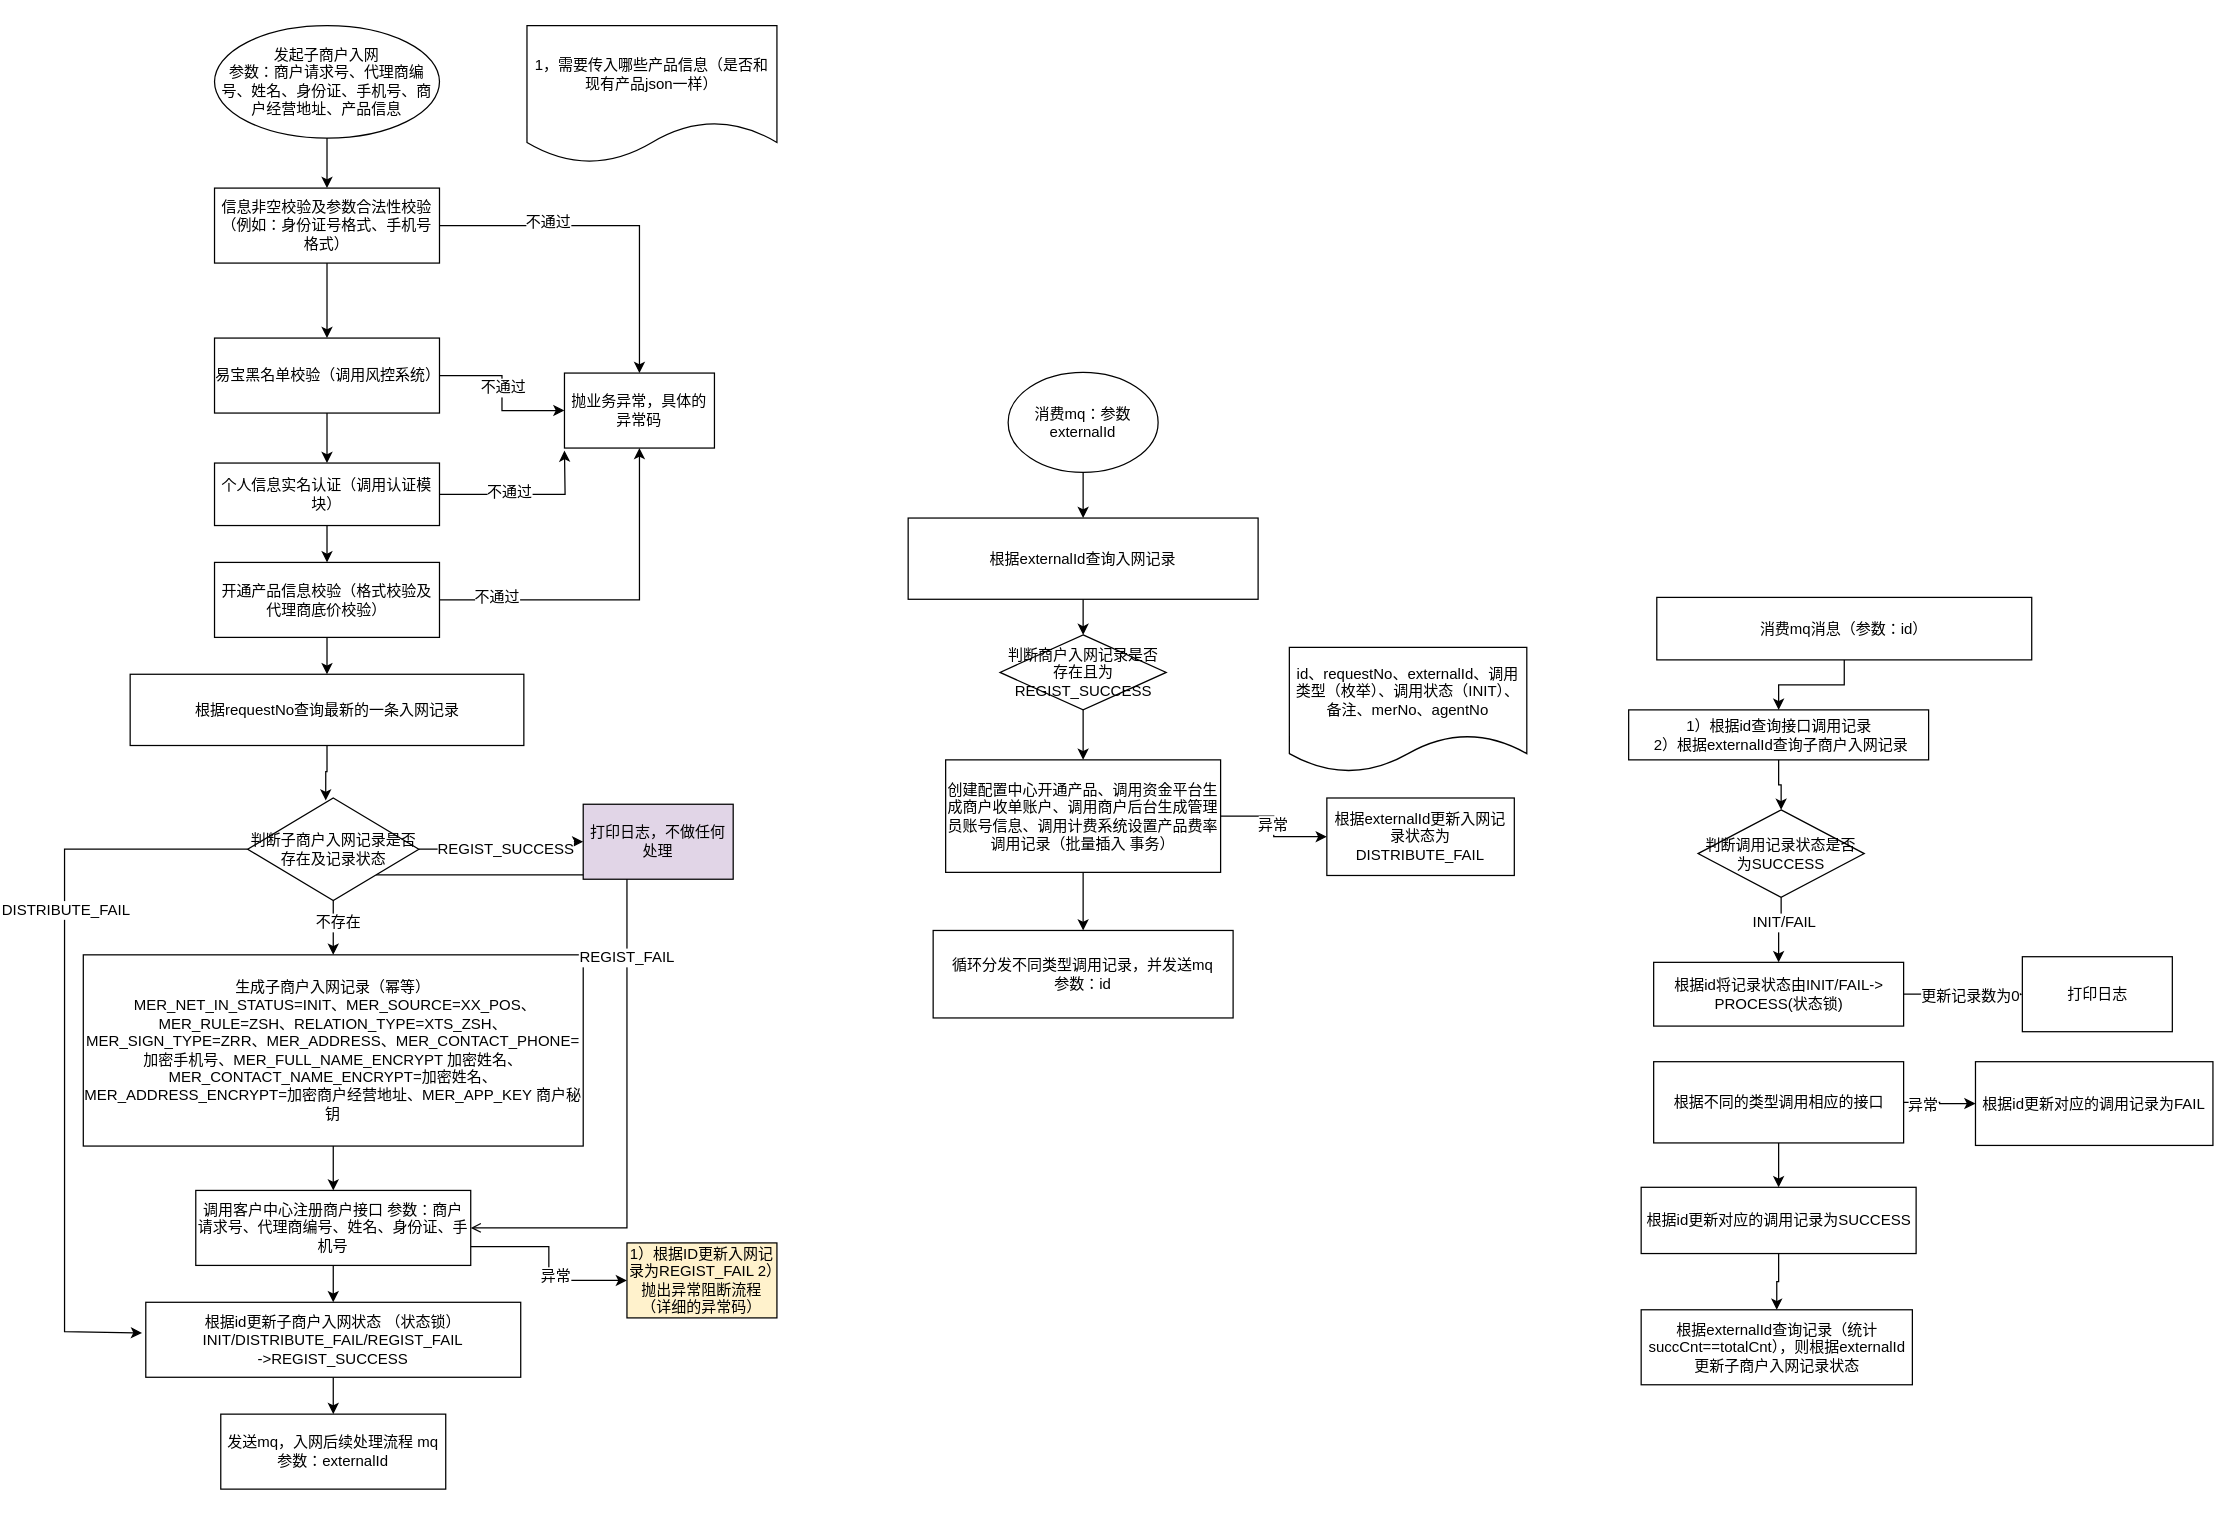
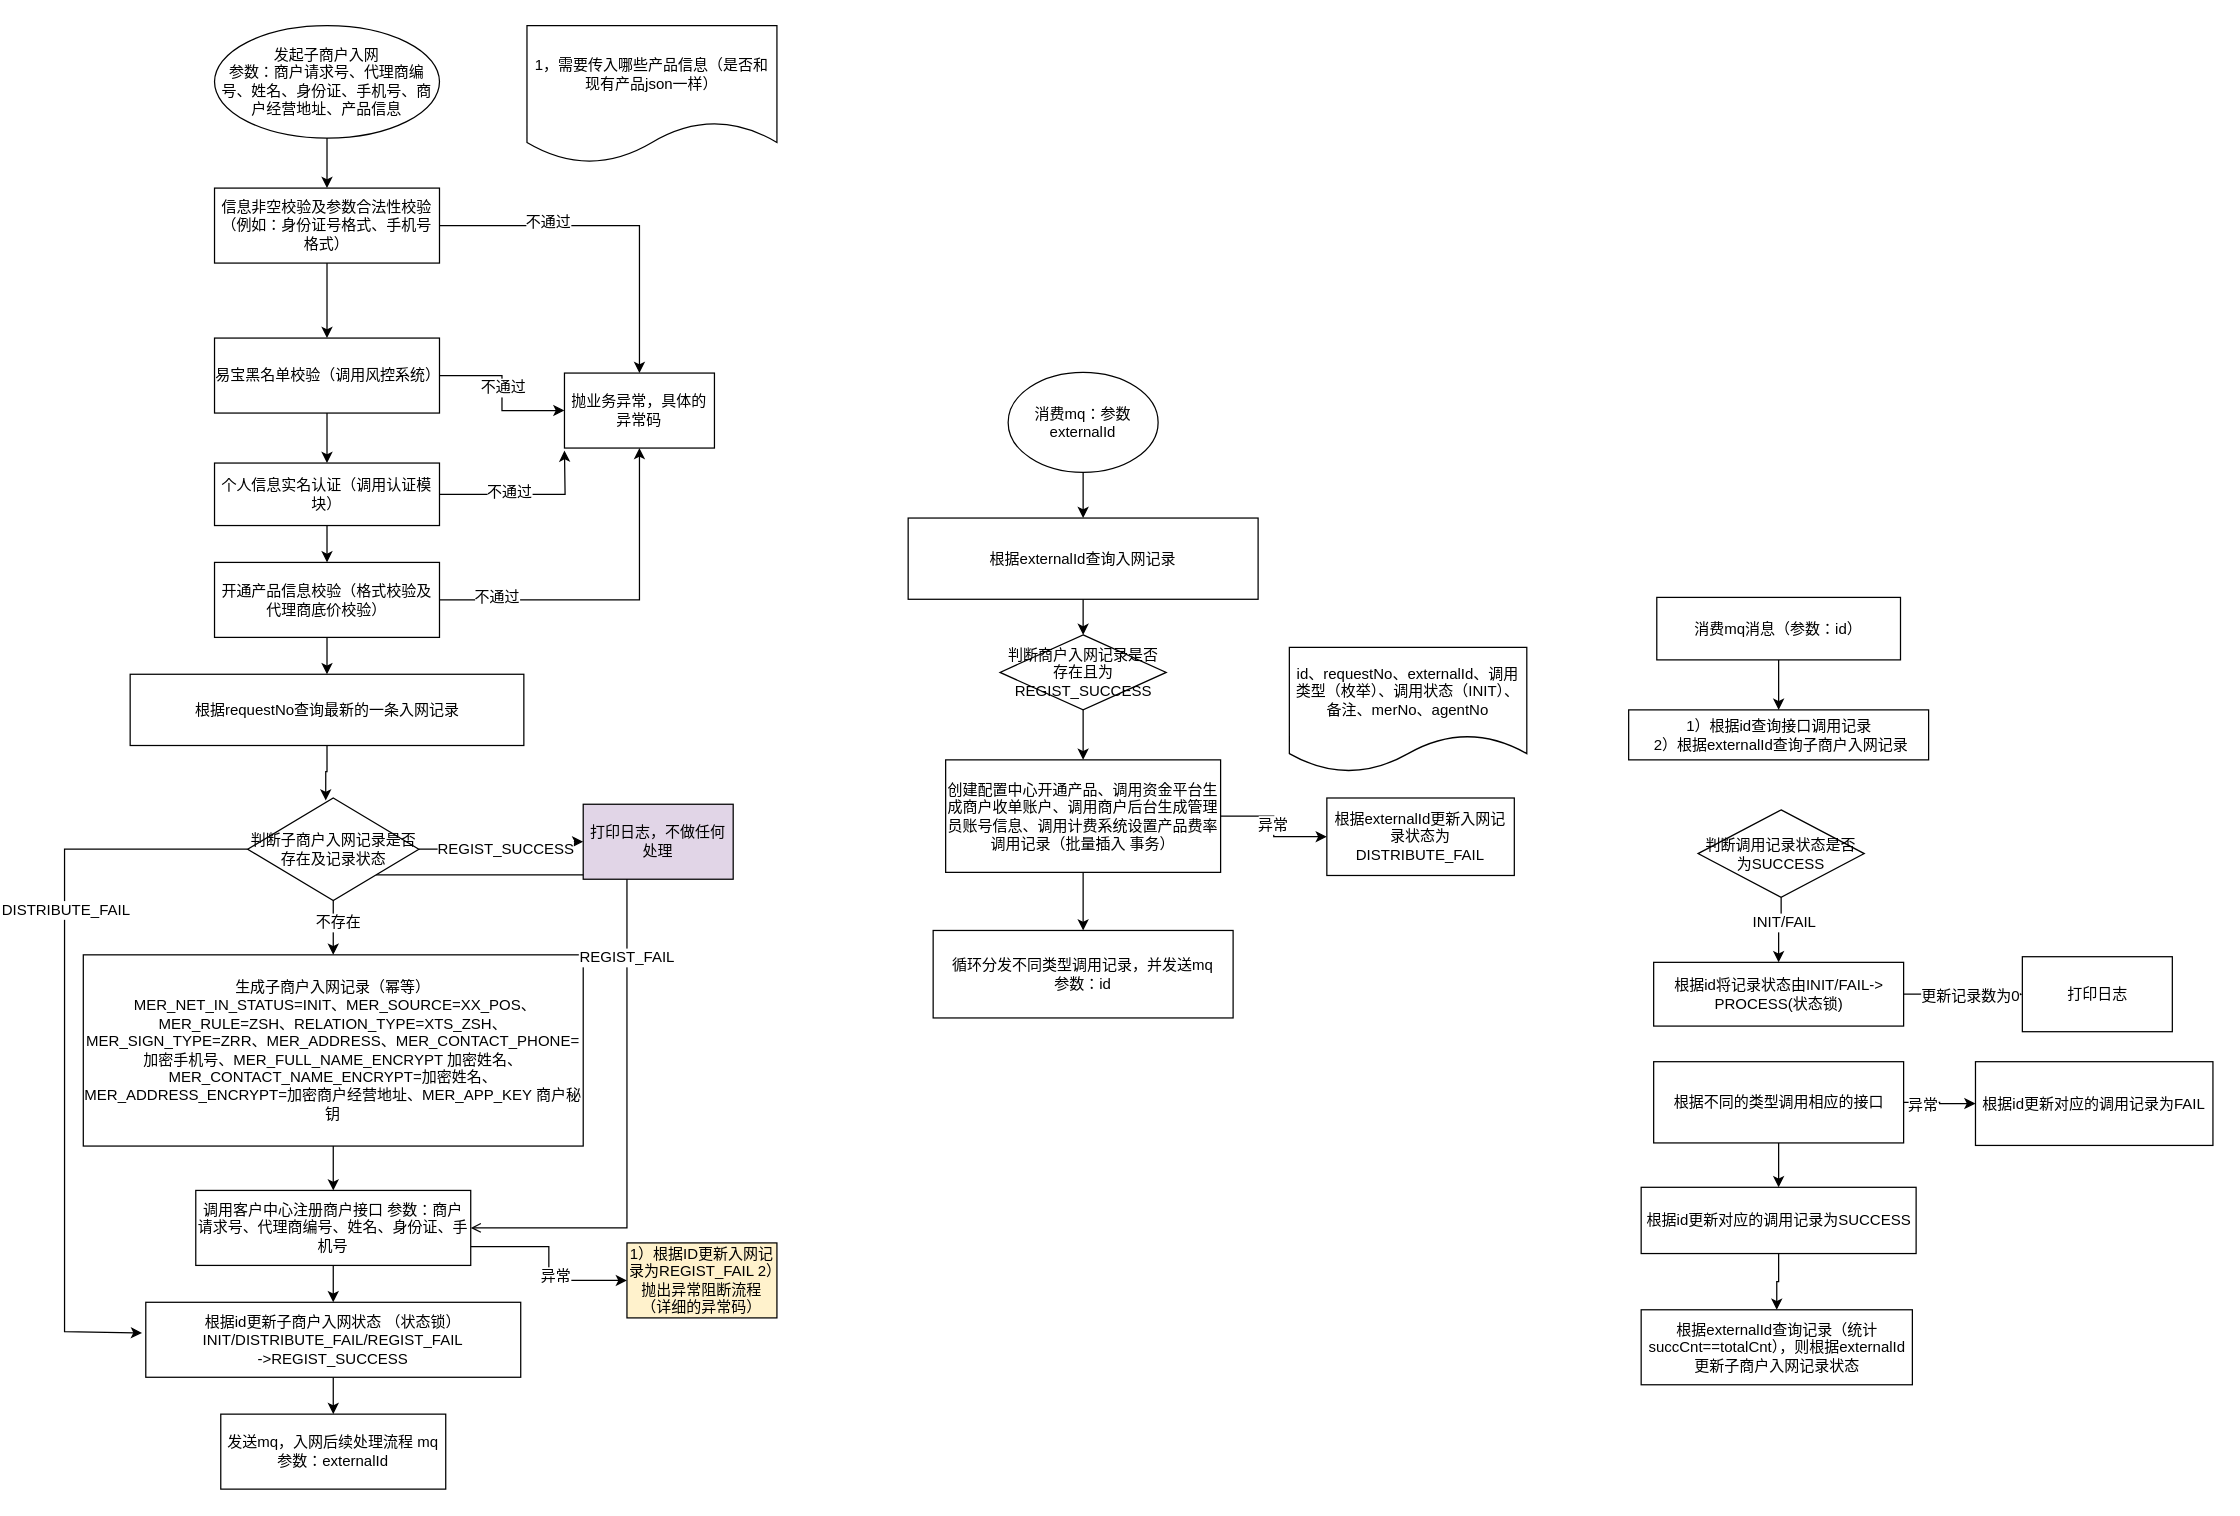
(1844, 629) -> (1779, 629)
(1779, 782) -> none
